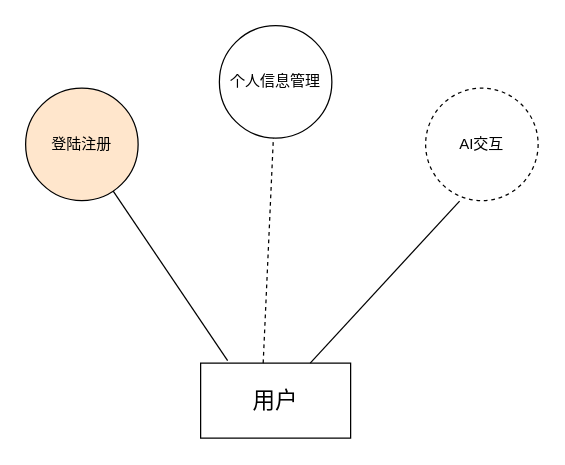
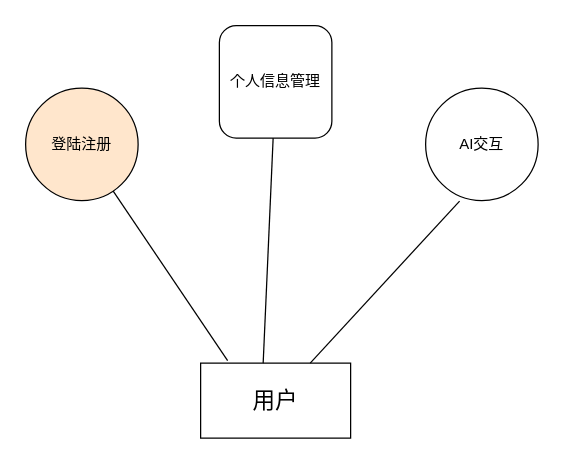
(276, 82) -> (276, 82)
(482, 144) -> (482, 144)
(268, 249) -> (268, 249)
